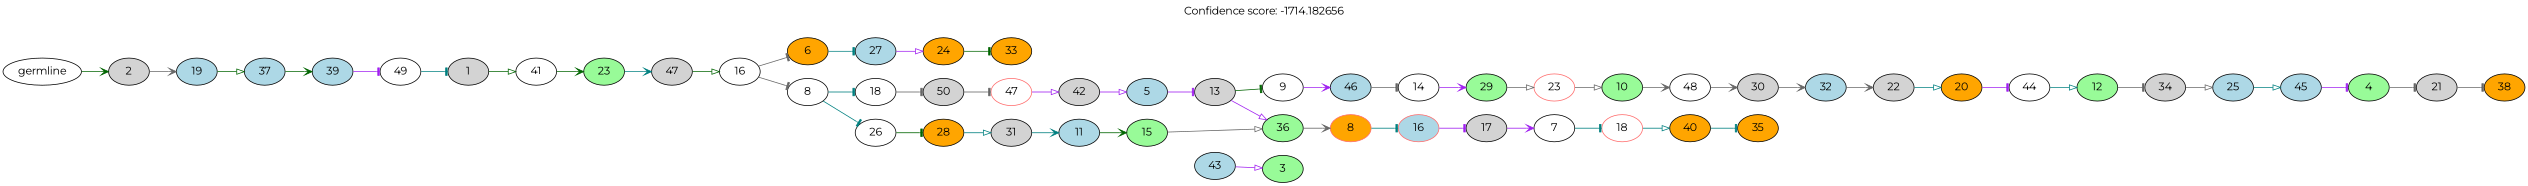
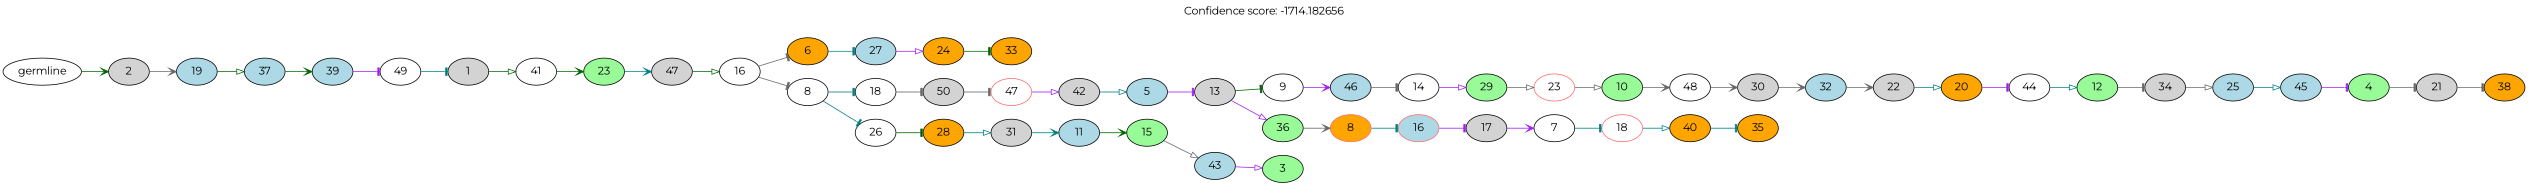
(1449, 87) -> (1449, 87)
(1109, 92) -> (1109, 92)
(1211, 131) -> (1178, 148)
